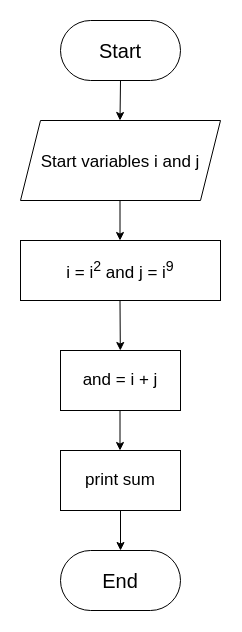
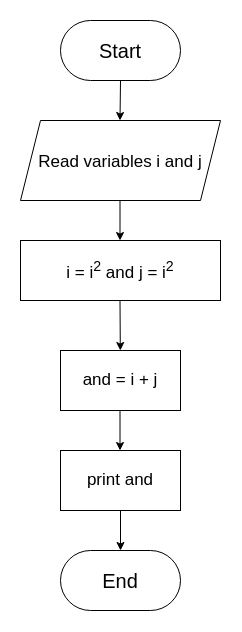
(121, 161) -> (121, 161)
(121, 271) -> (121, 271)
(121, 481) -> (121, 481)
